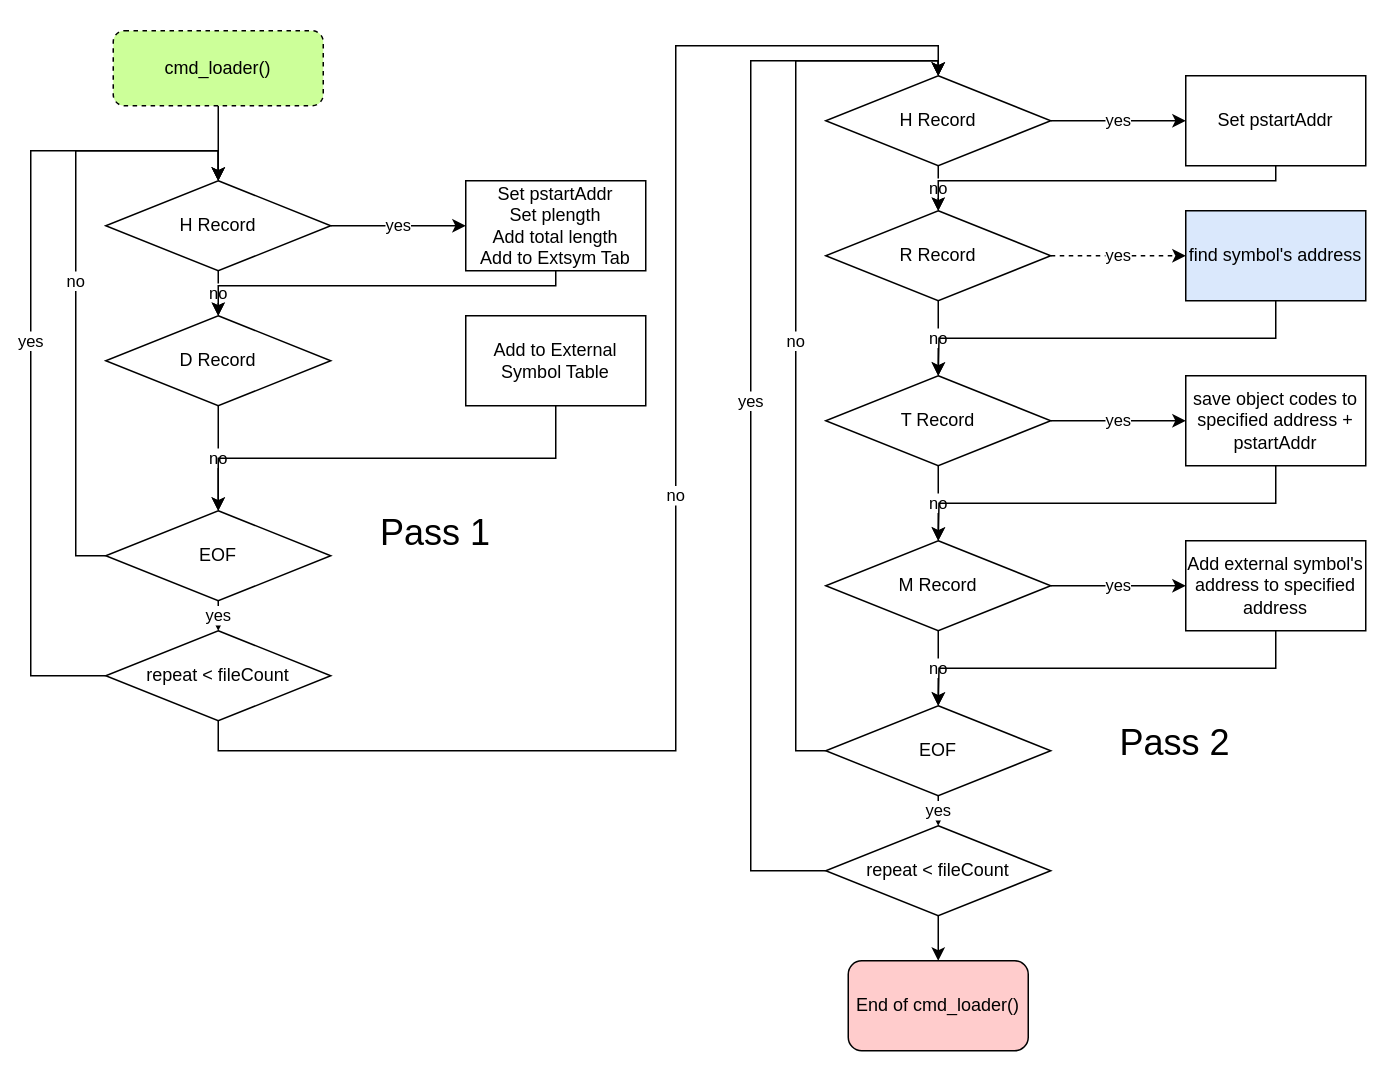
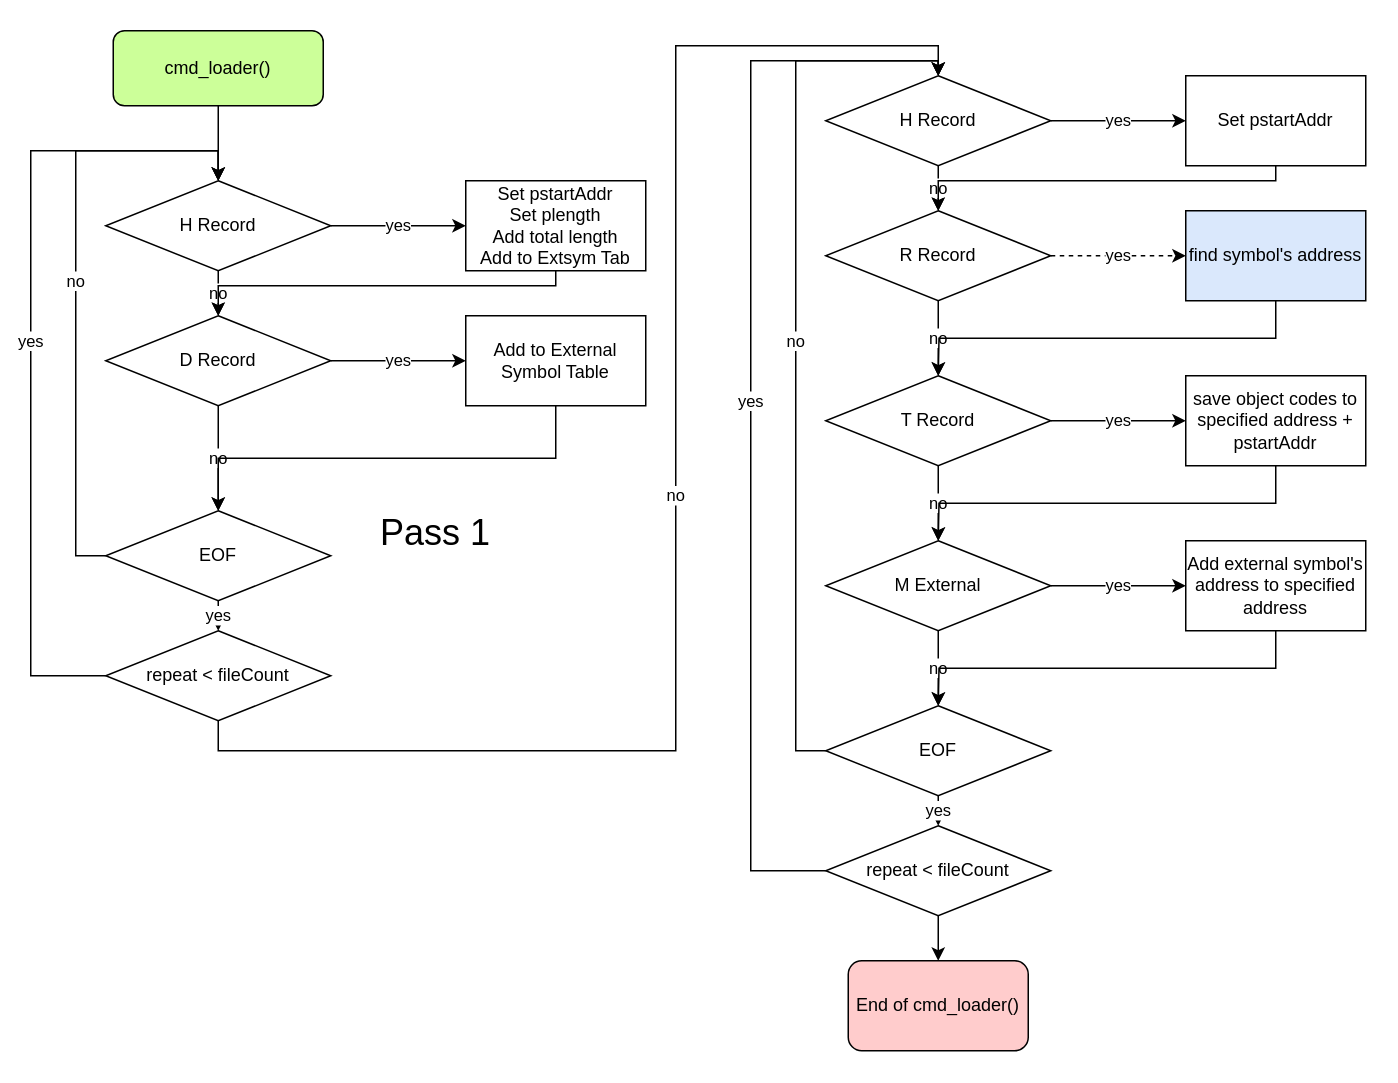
(218, 68) -> (218, 68)
none -> (393, 361)
(938, 586) -> (938, 586)
(1175, 743) -> none
